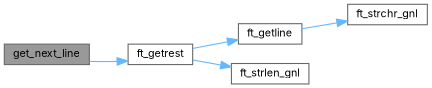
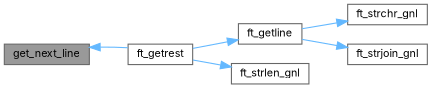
none -> (388, 54)
(103, 62) -> (114, 47)
